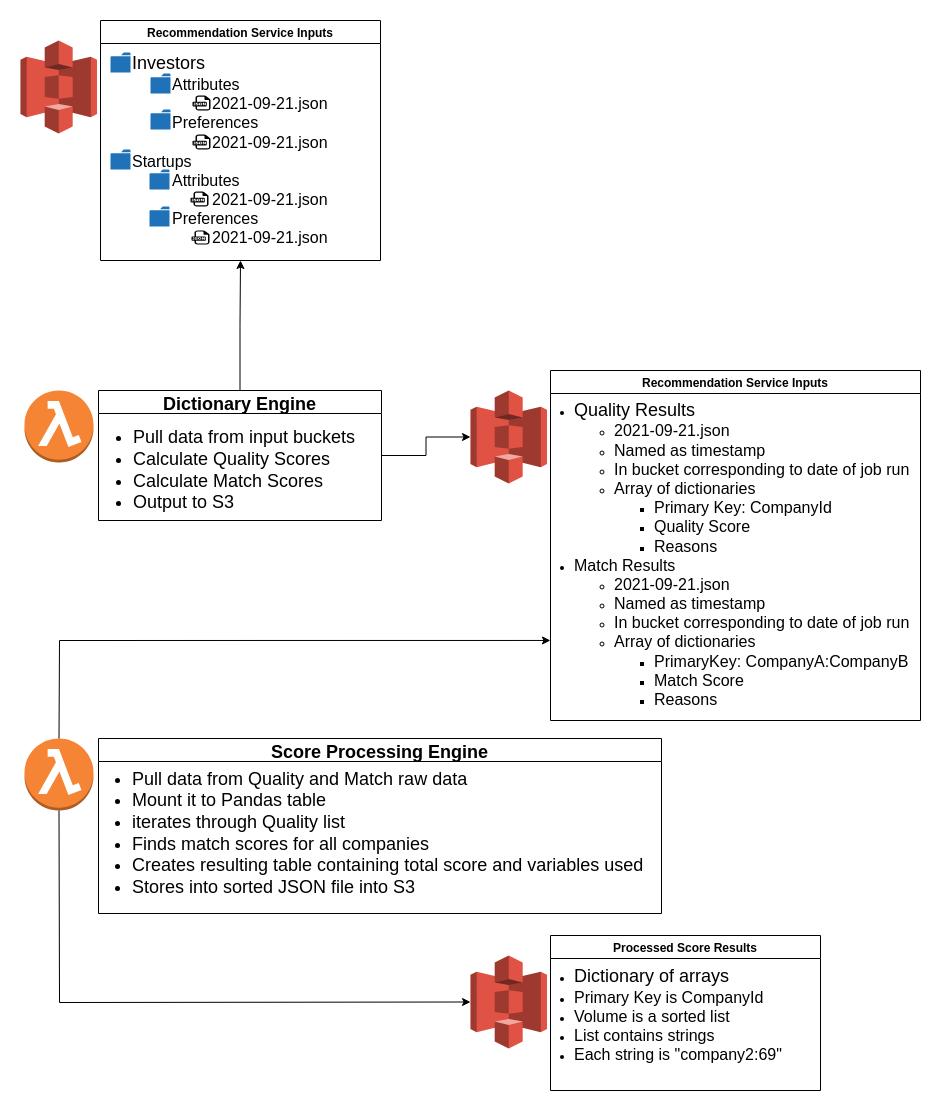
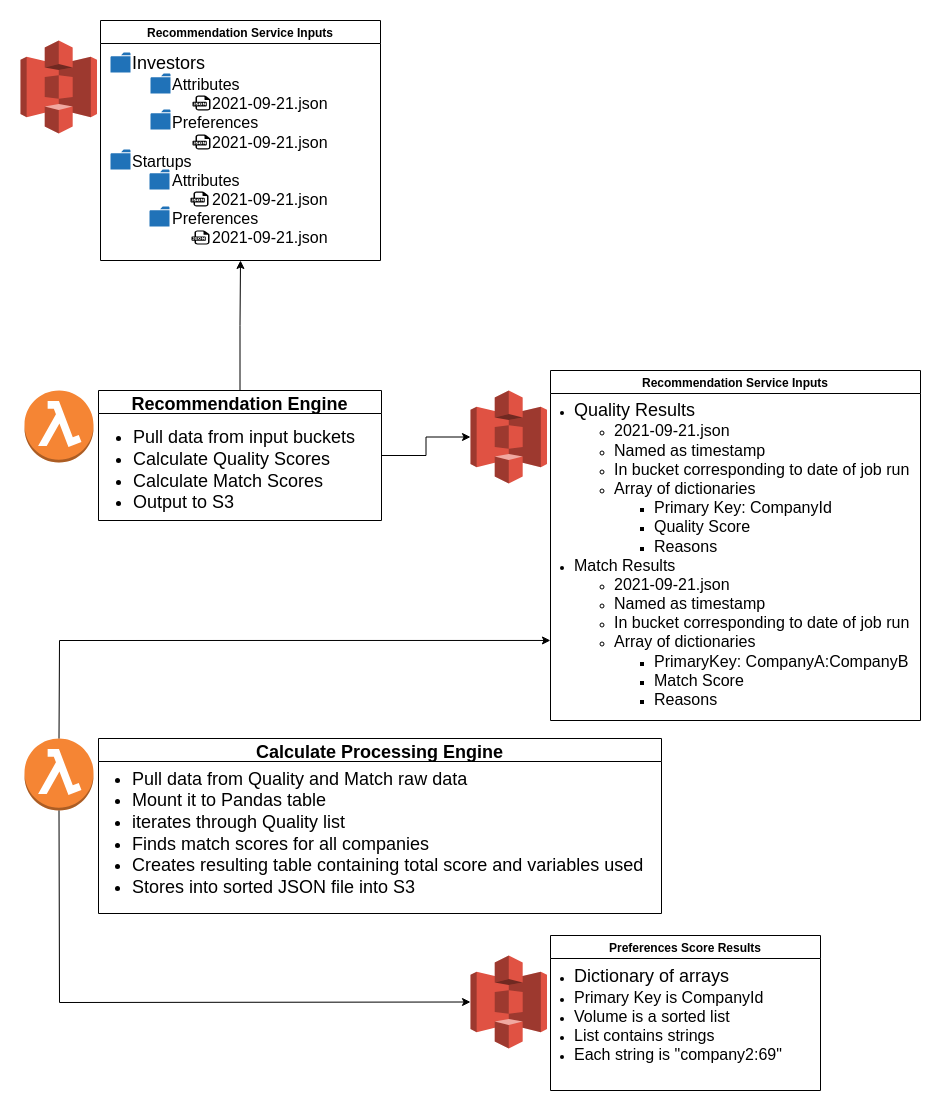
(240, 404) -> (240, 404)
(380, 752) -> (380, 752)
(685, 948) -> (685, 948)
